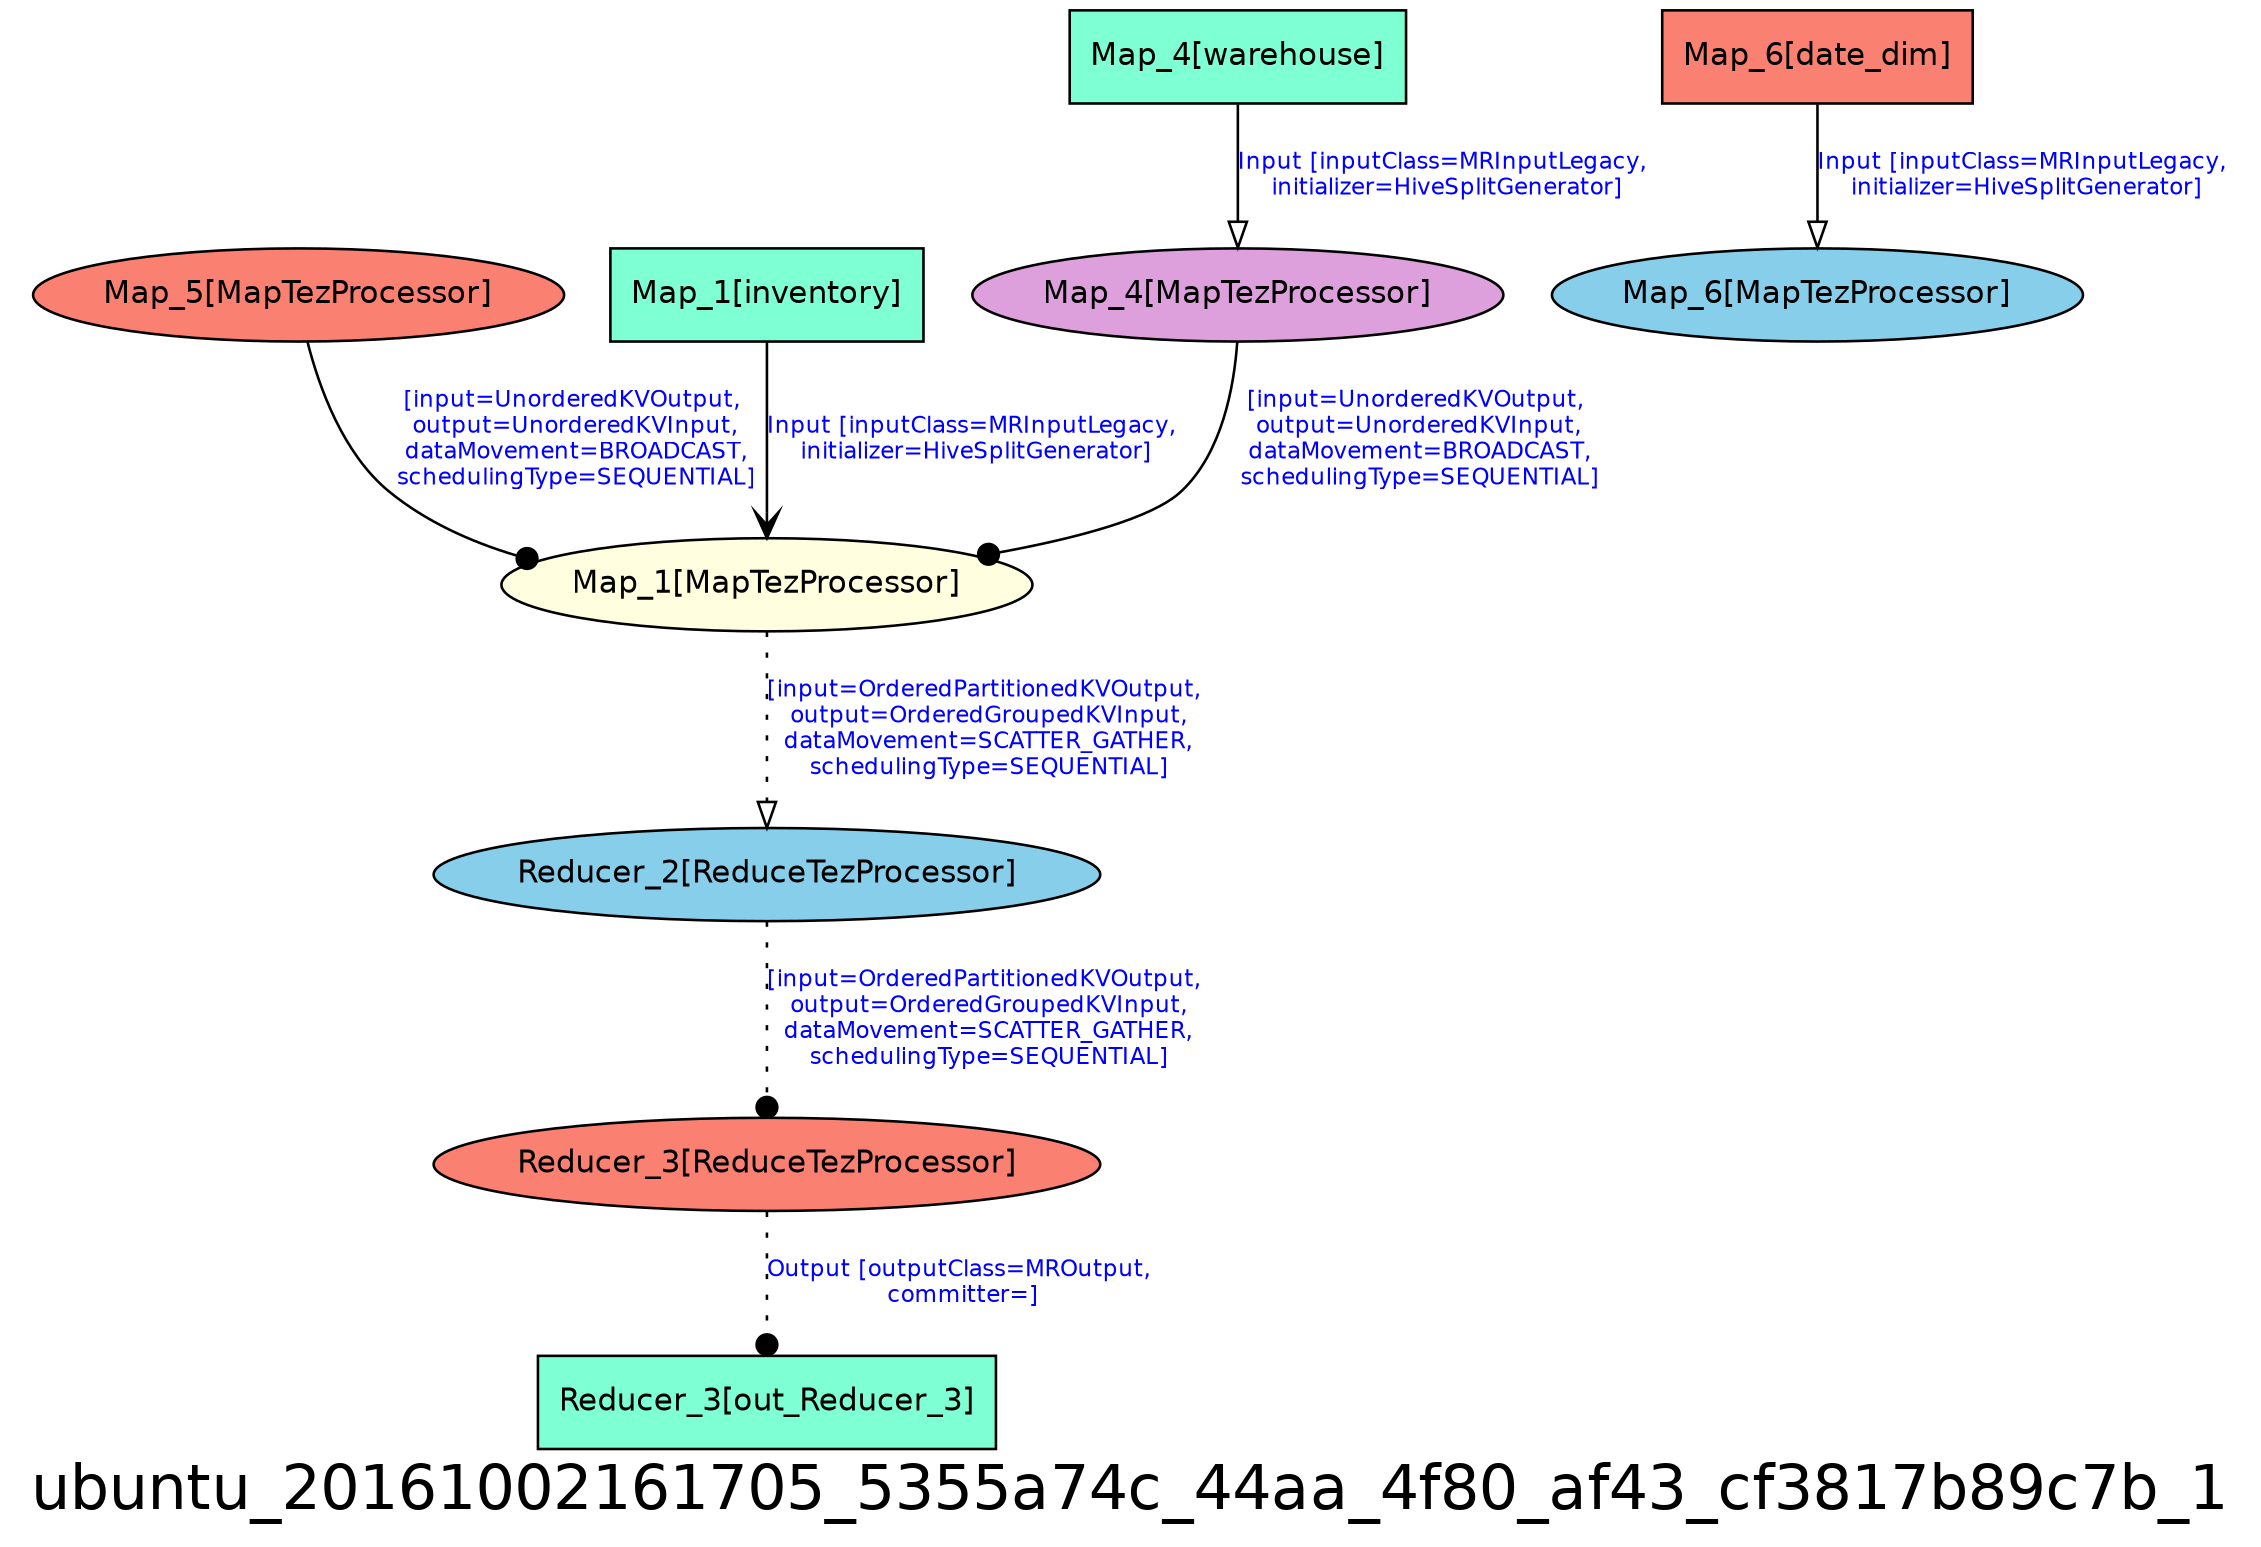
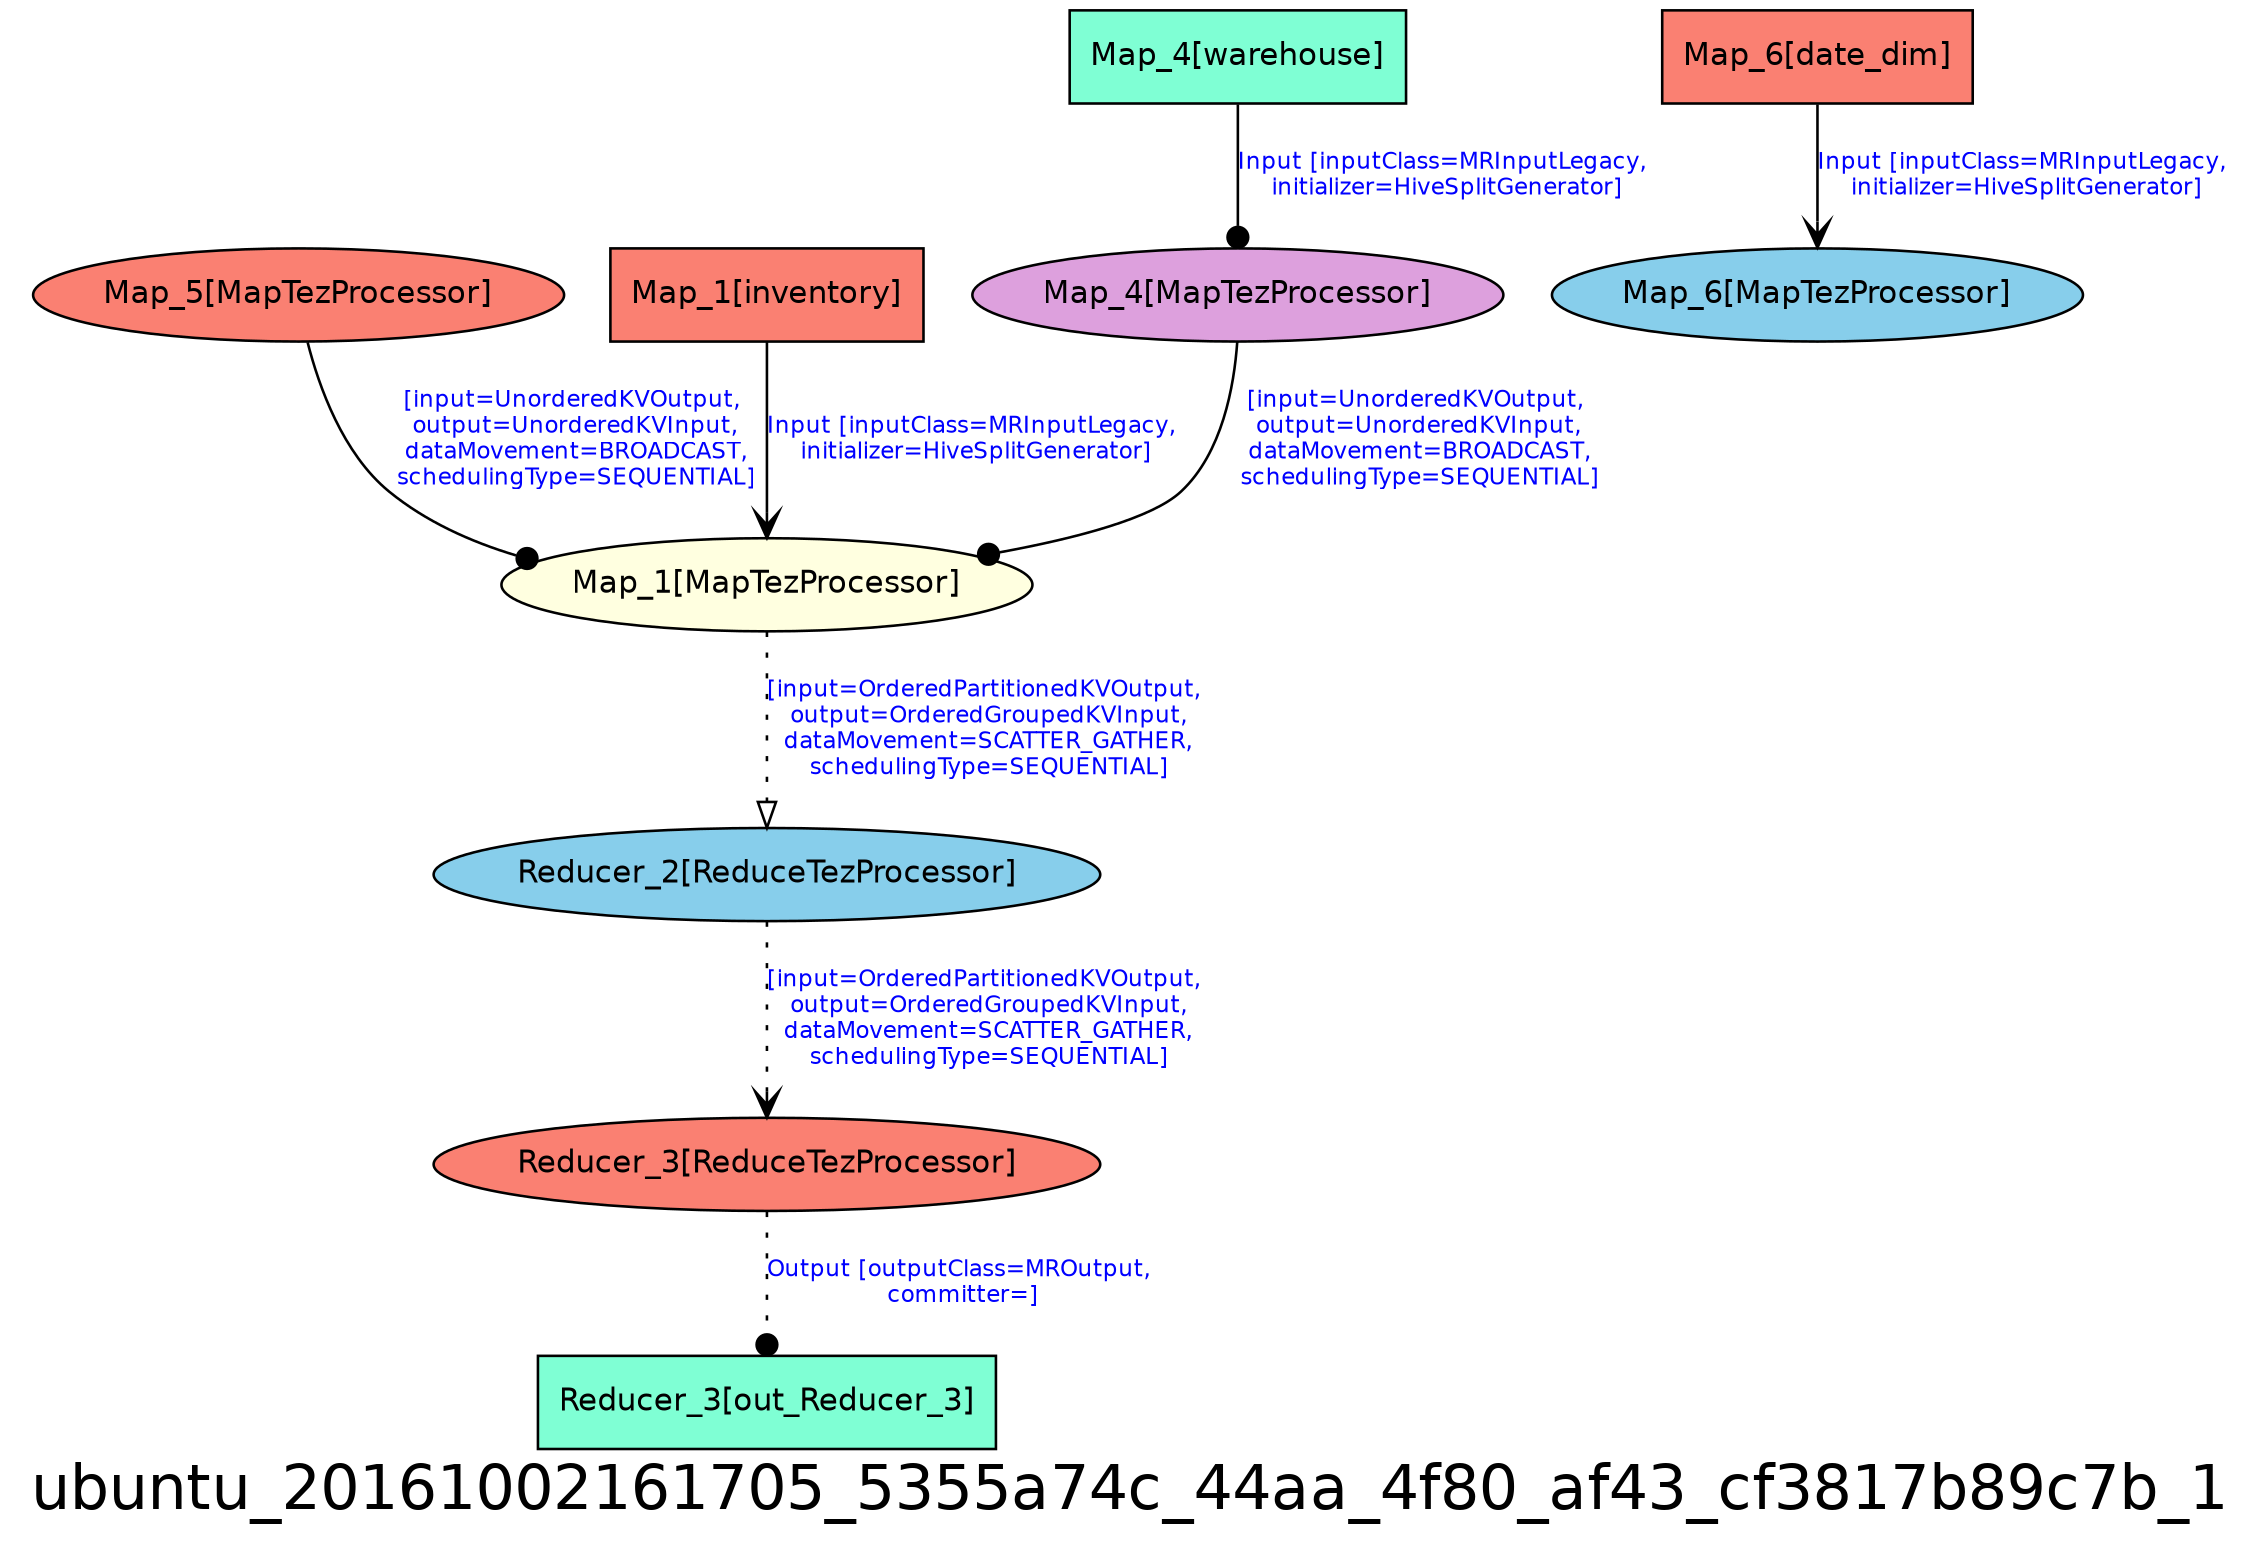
(1238, 163) -> (1238, 165)
(1817, 163) -> (1817, 163)
(767, 295) -> (767, 295)
(767, 1009) -> (767, 1007)
